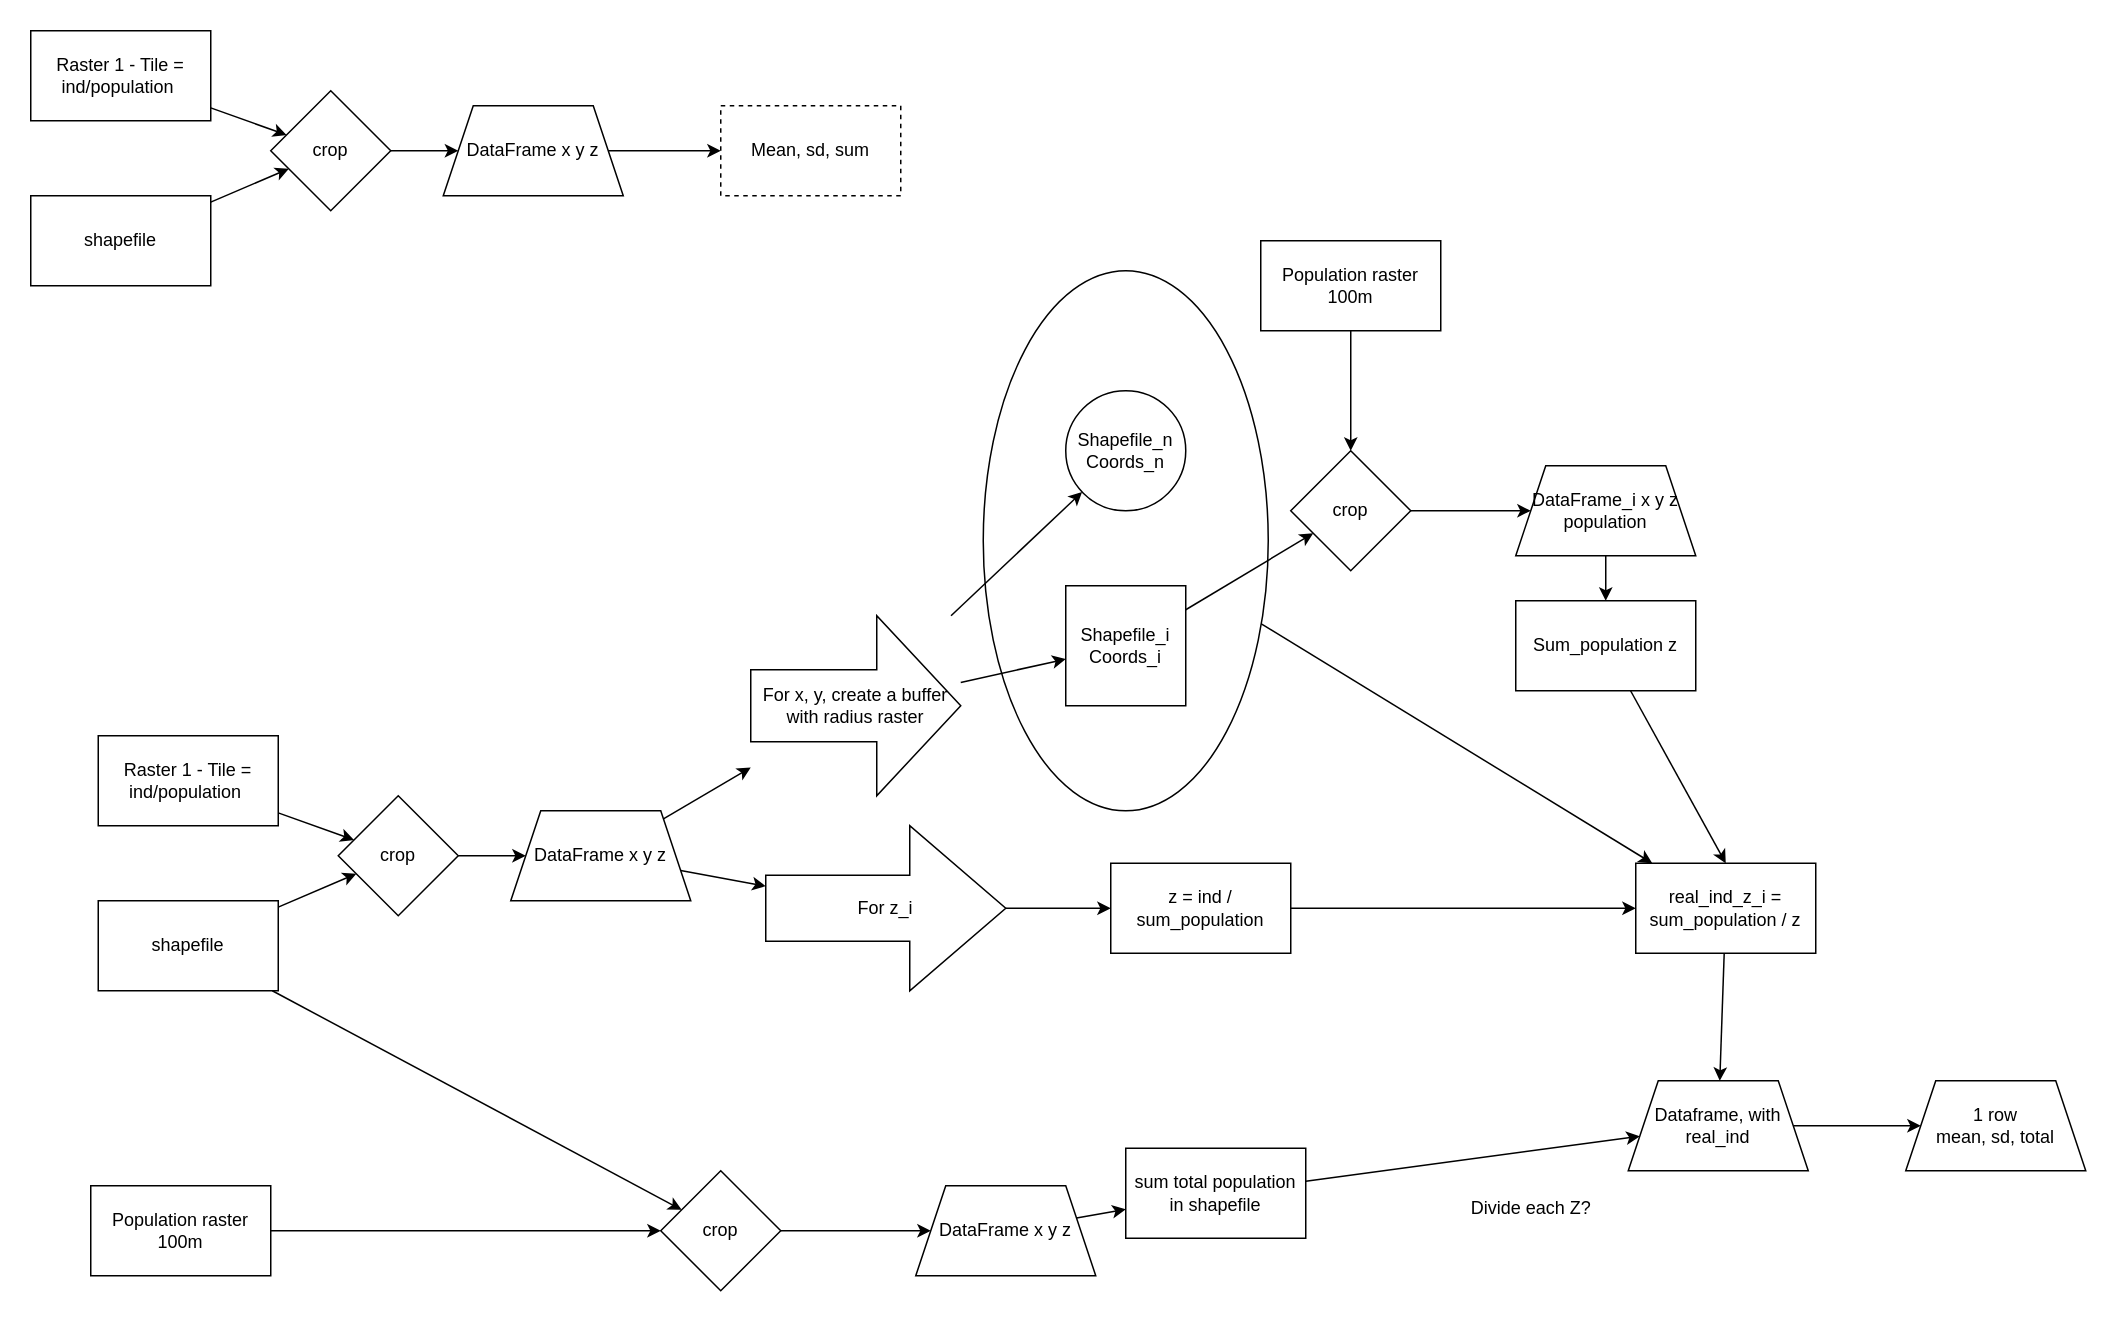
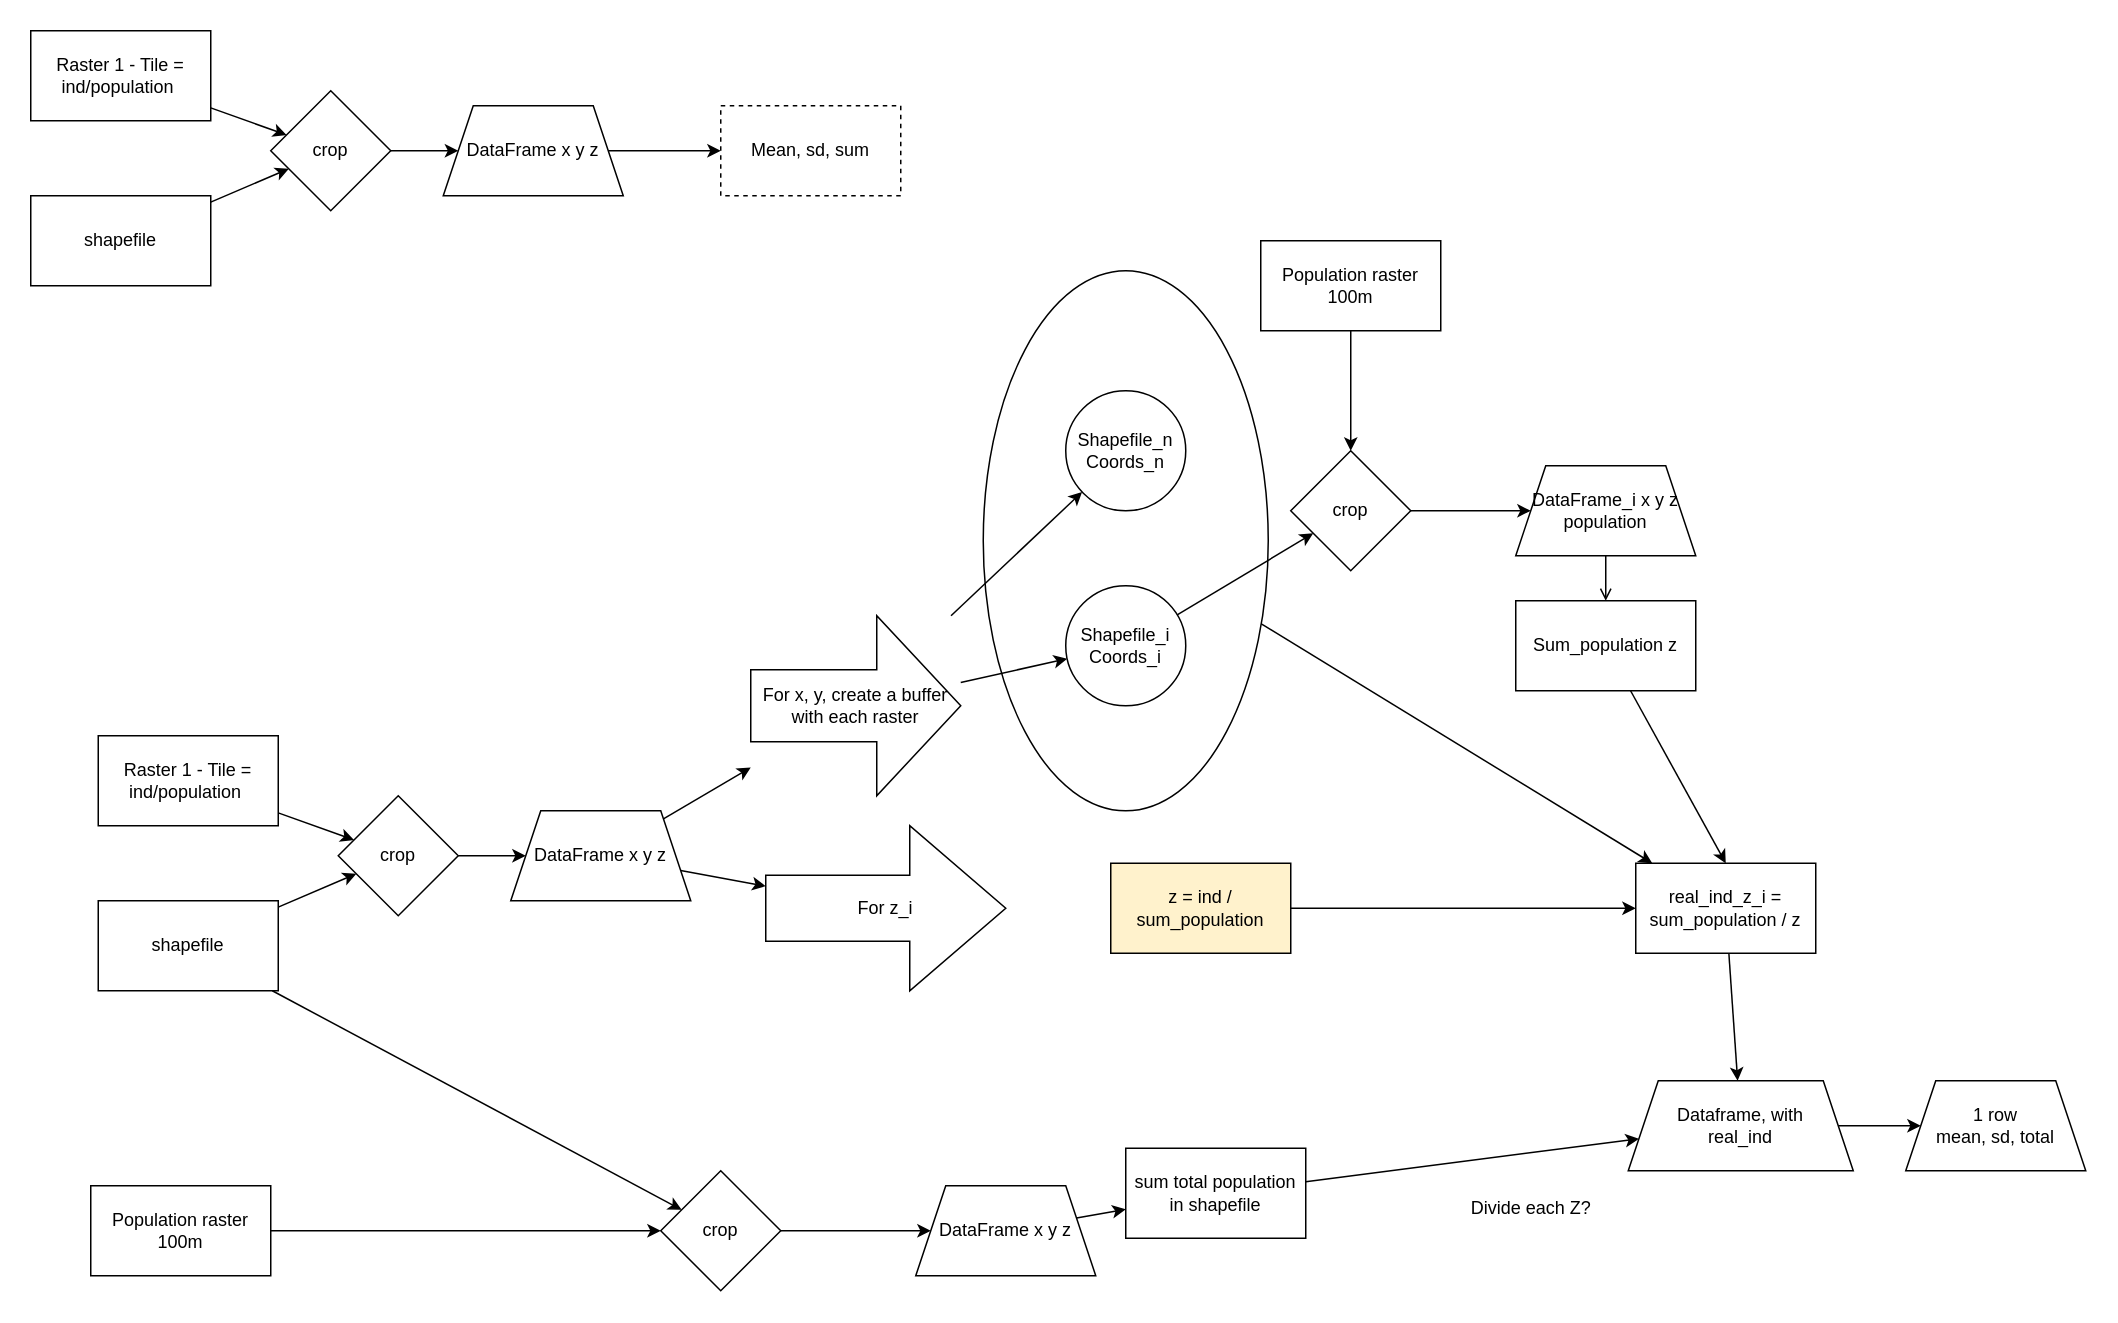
(1606, 589) -> (1606, 591)
(1126, 646) -> (1126, 646)
(856, 706) -> (856, 706)
(1053, 908) -> none
(1201, 908) -> (1201, 908)
(1718, 1126) -> (1741, 1126)
